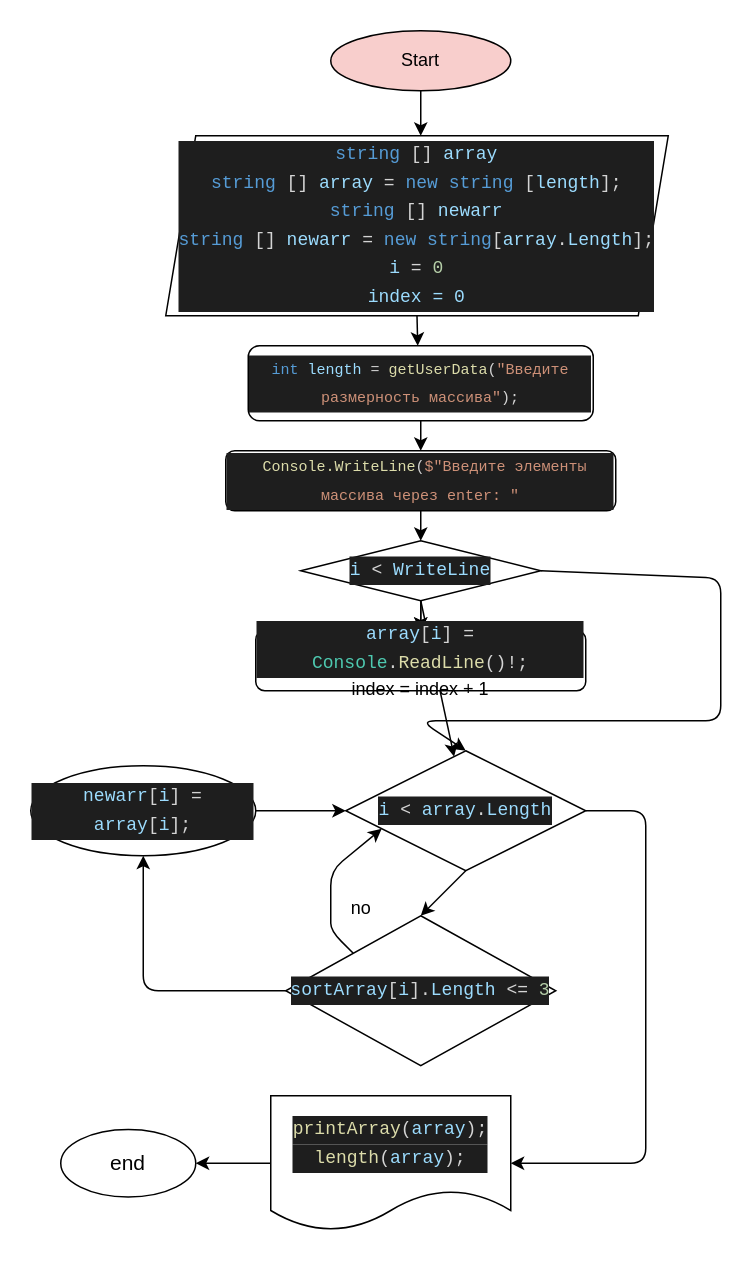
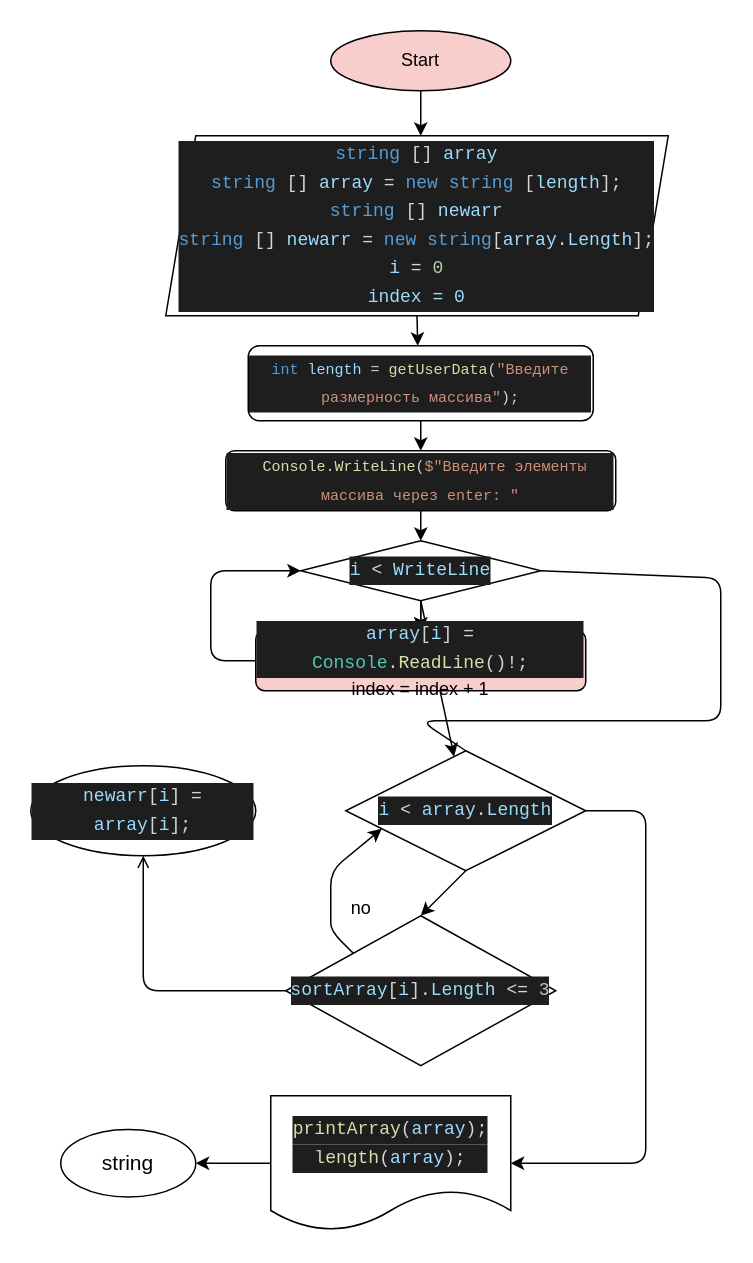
none -> (211, 599)
(421, 661) -> (421, 661)
(456, 744) -> (459, 746)
(296, 811) -> none
(143, 867) -> (143, 864)
(128, 1163) -> (128, 1163)
